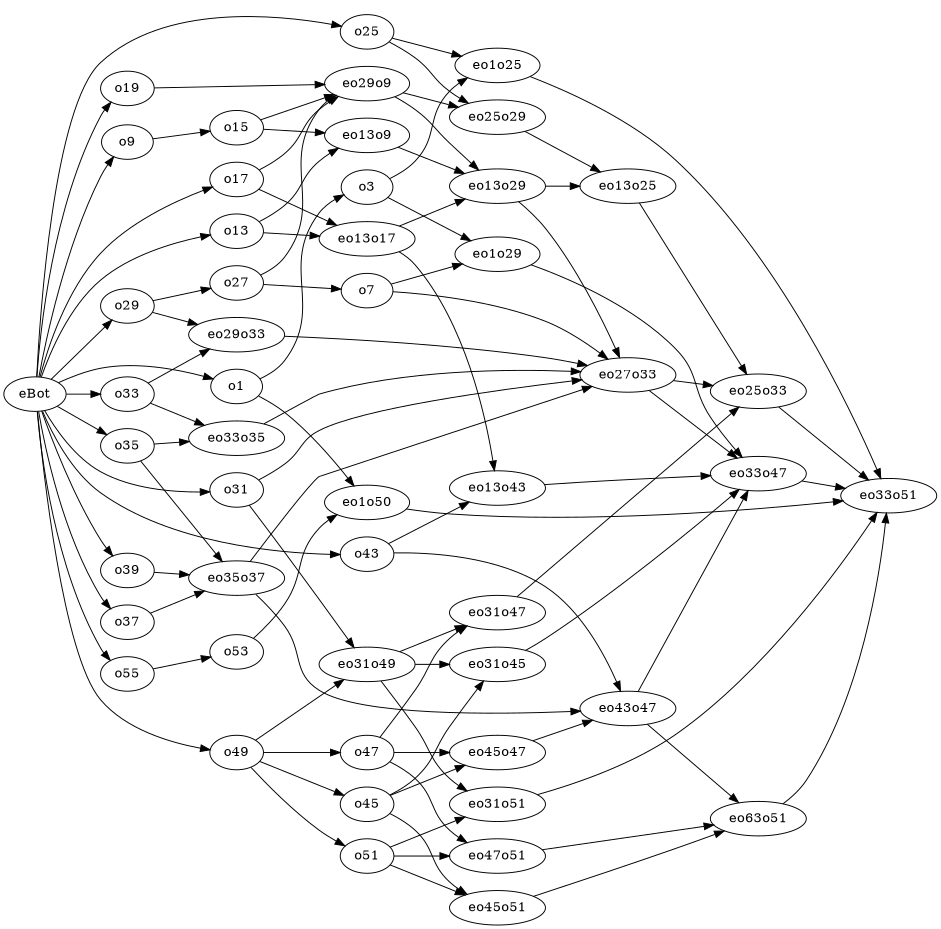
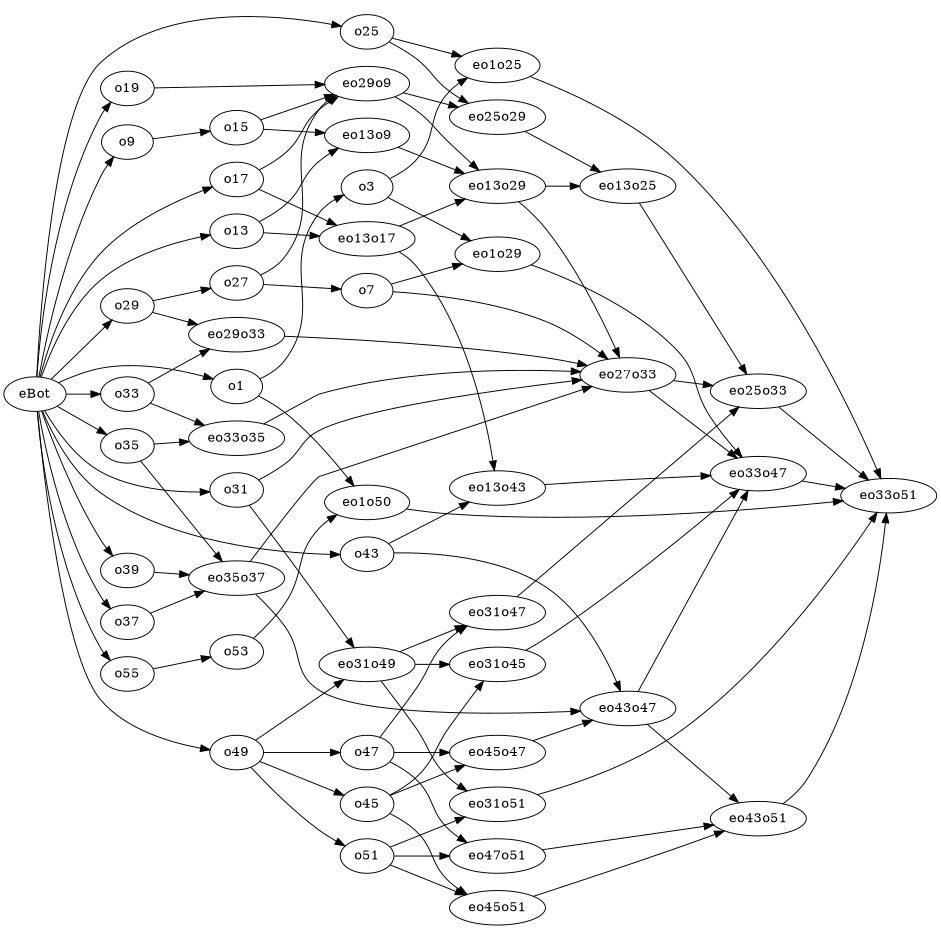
(758, 819) -> (758, 819)
